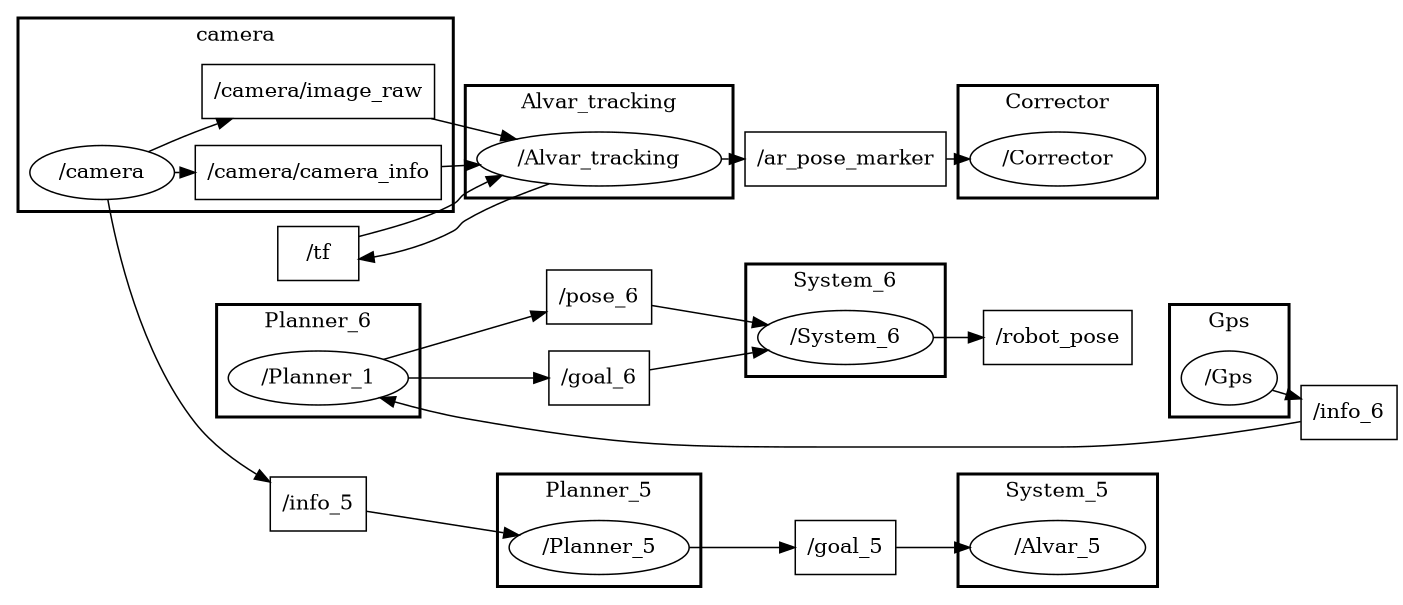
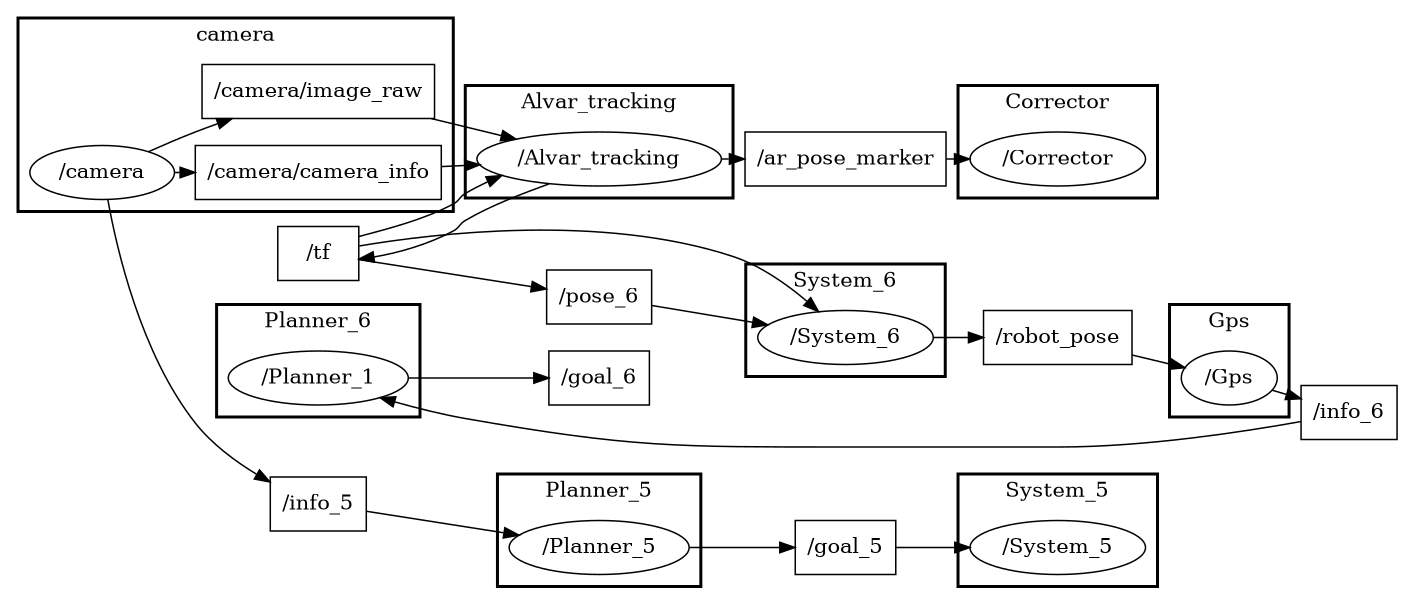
(458, 338) -> (445, 273)
none -> (1151, 360)
(701, 361) -> (590, 232)
(1058, 548) -> (1058, 548)
